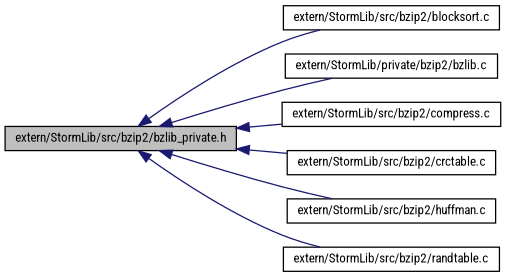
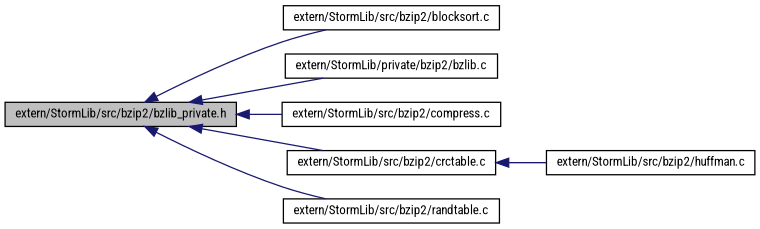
(251, 178) -> (528, 163)
